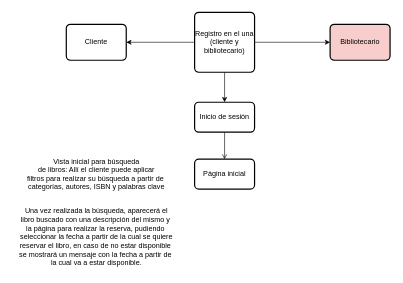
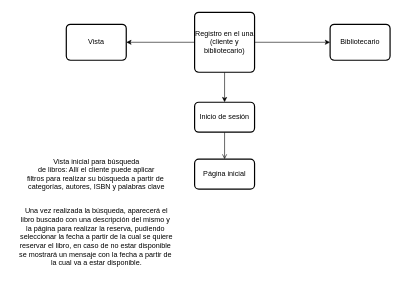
(96, 42) -> (96, 42)
(360, 42) -> (360, 42)
